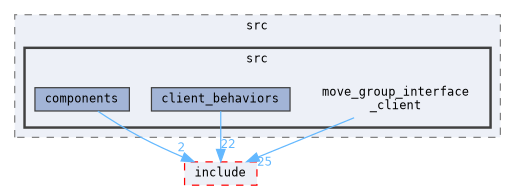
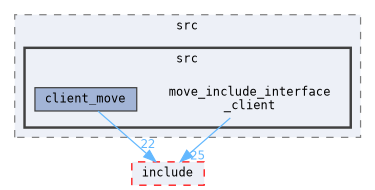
(82, 99) -> none
(221, 99) -> (86, 99)
(396, 99) -> (250, 99)
